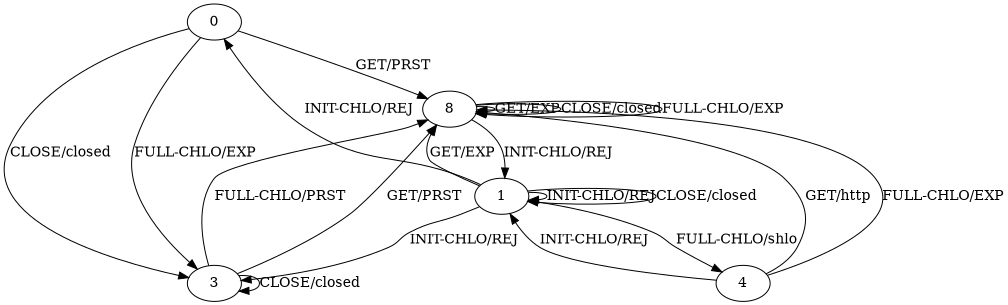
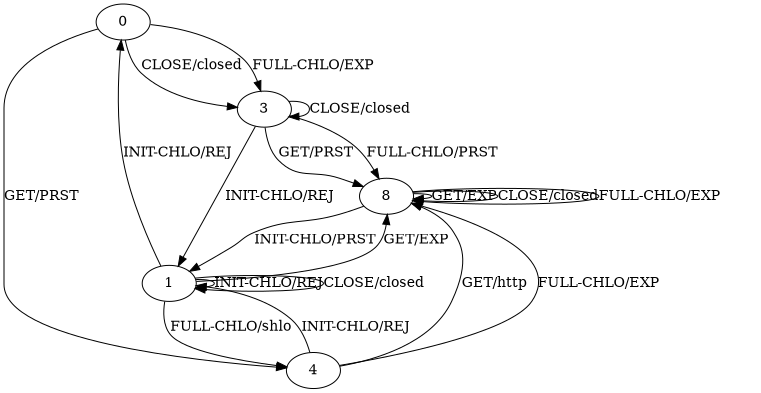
(329, 62) -> (4, 279)
(558, 153) -> (315, 240)
(369, 255) -> (219, 192)
